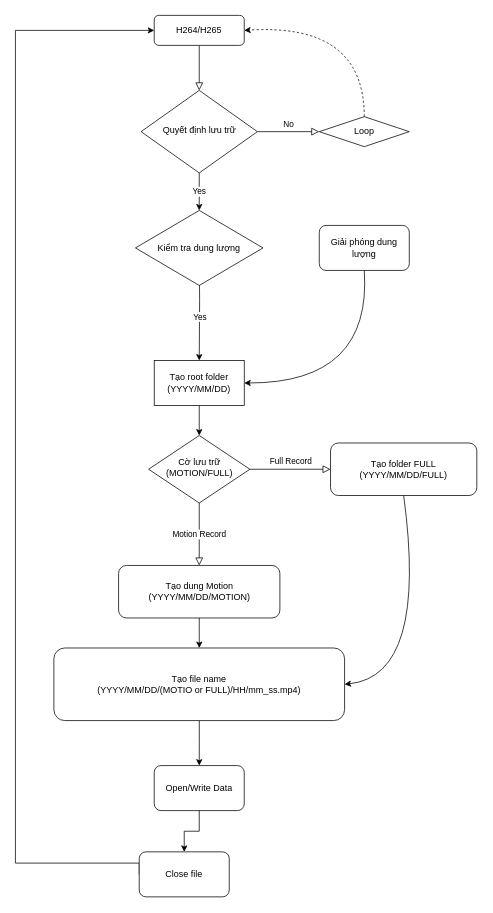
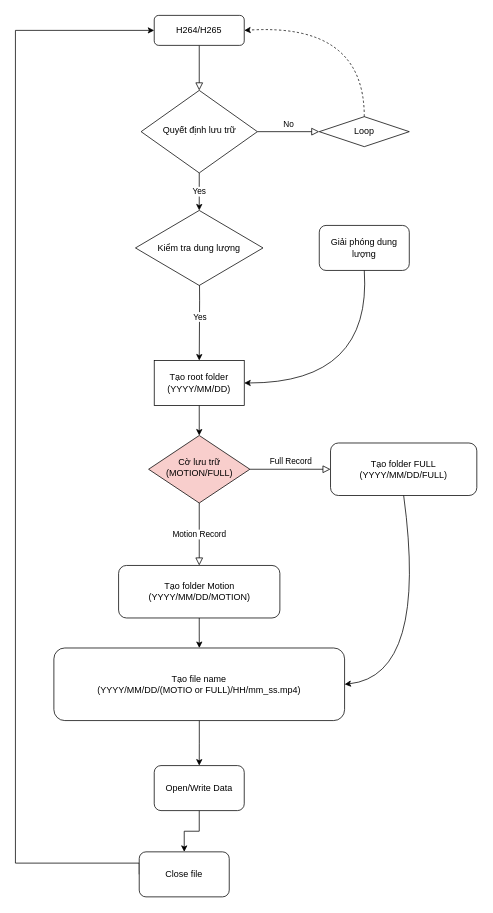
(199, 469) -> (199, 469)
(200, 591) -> (200, 591)
